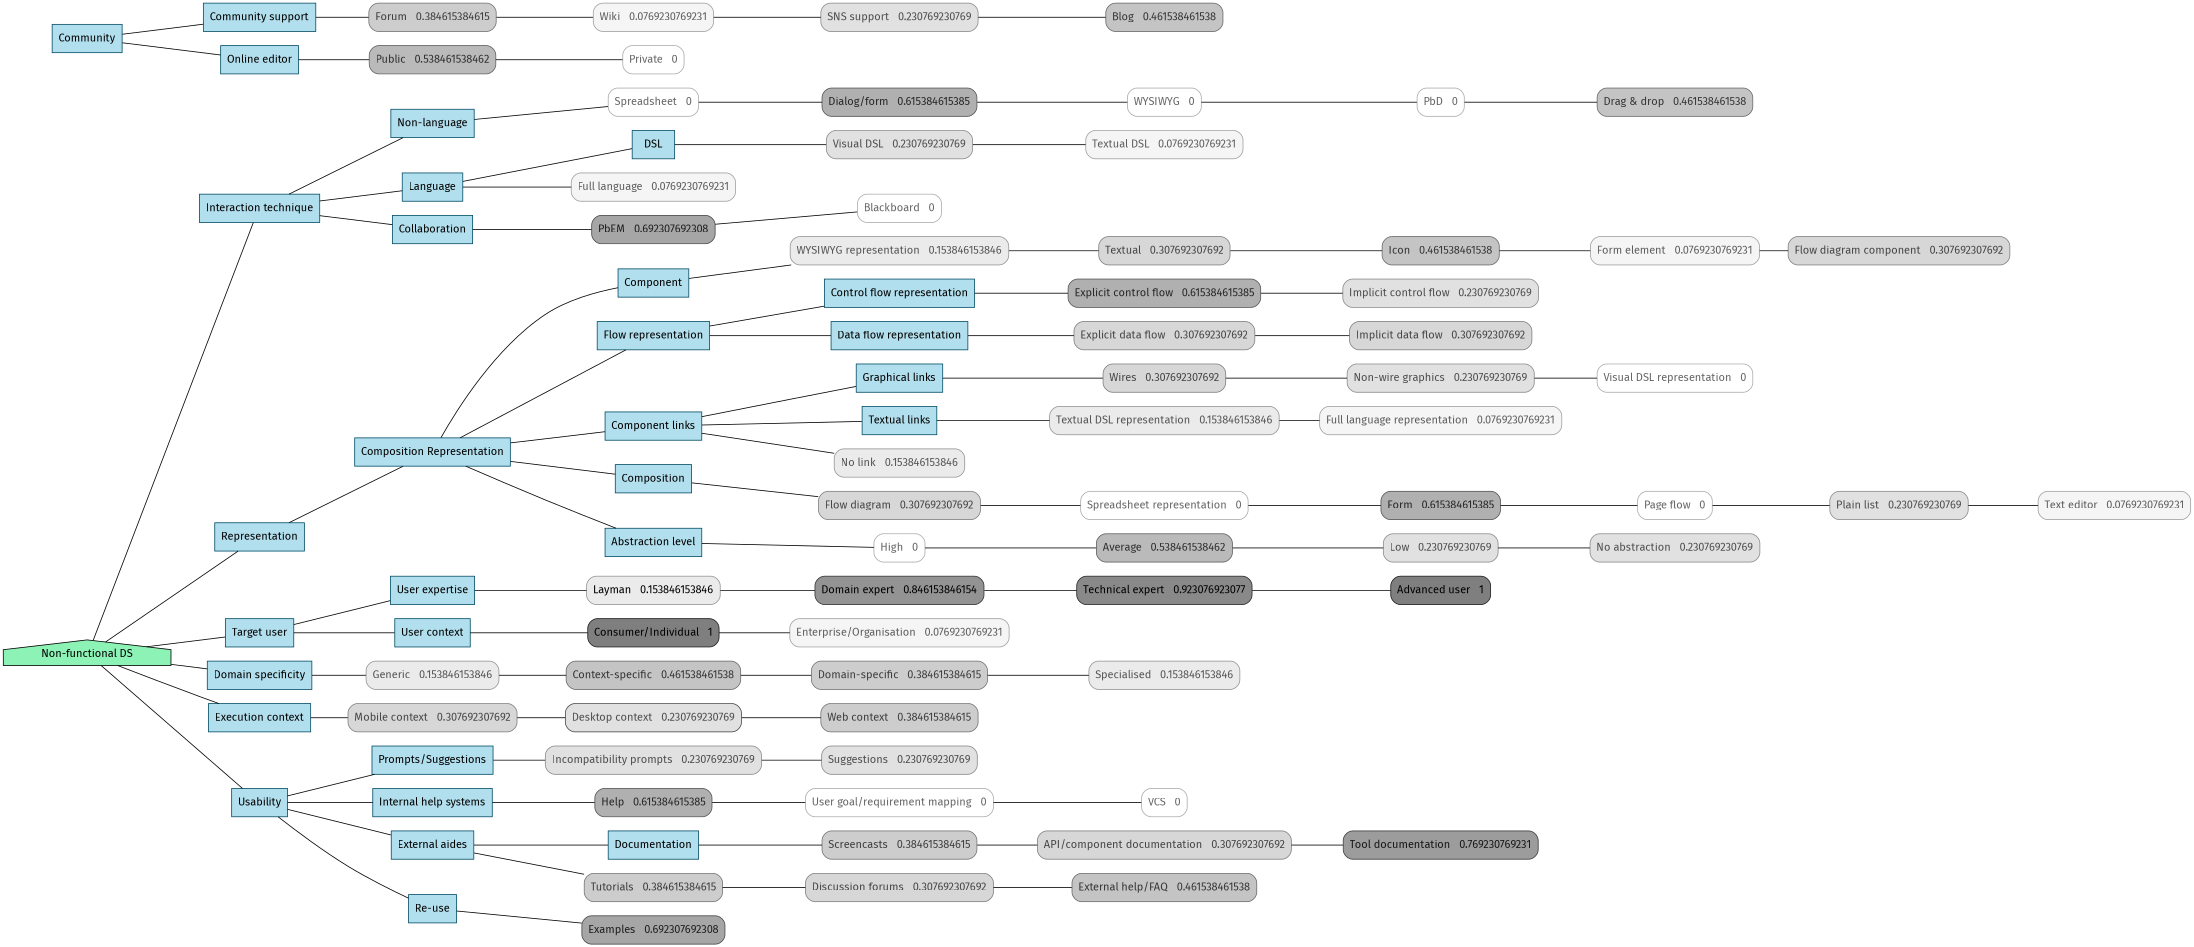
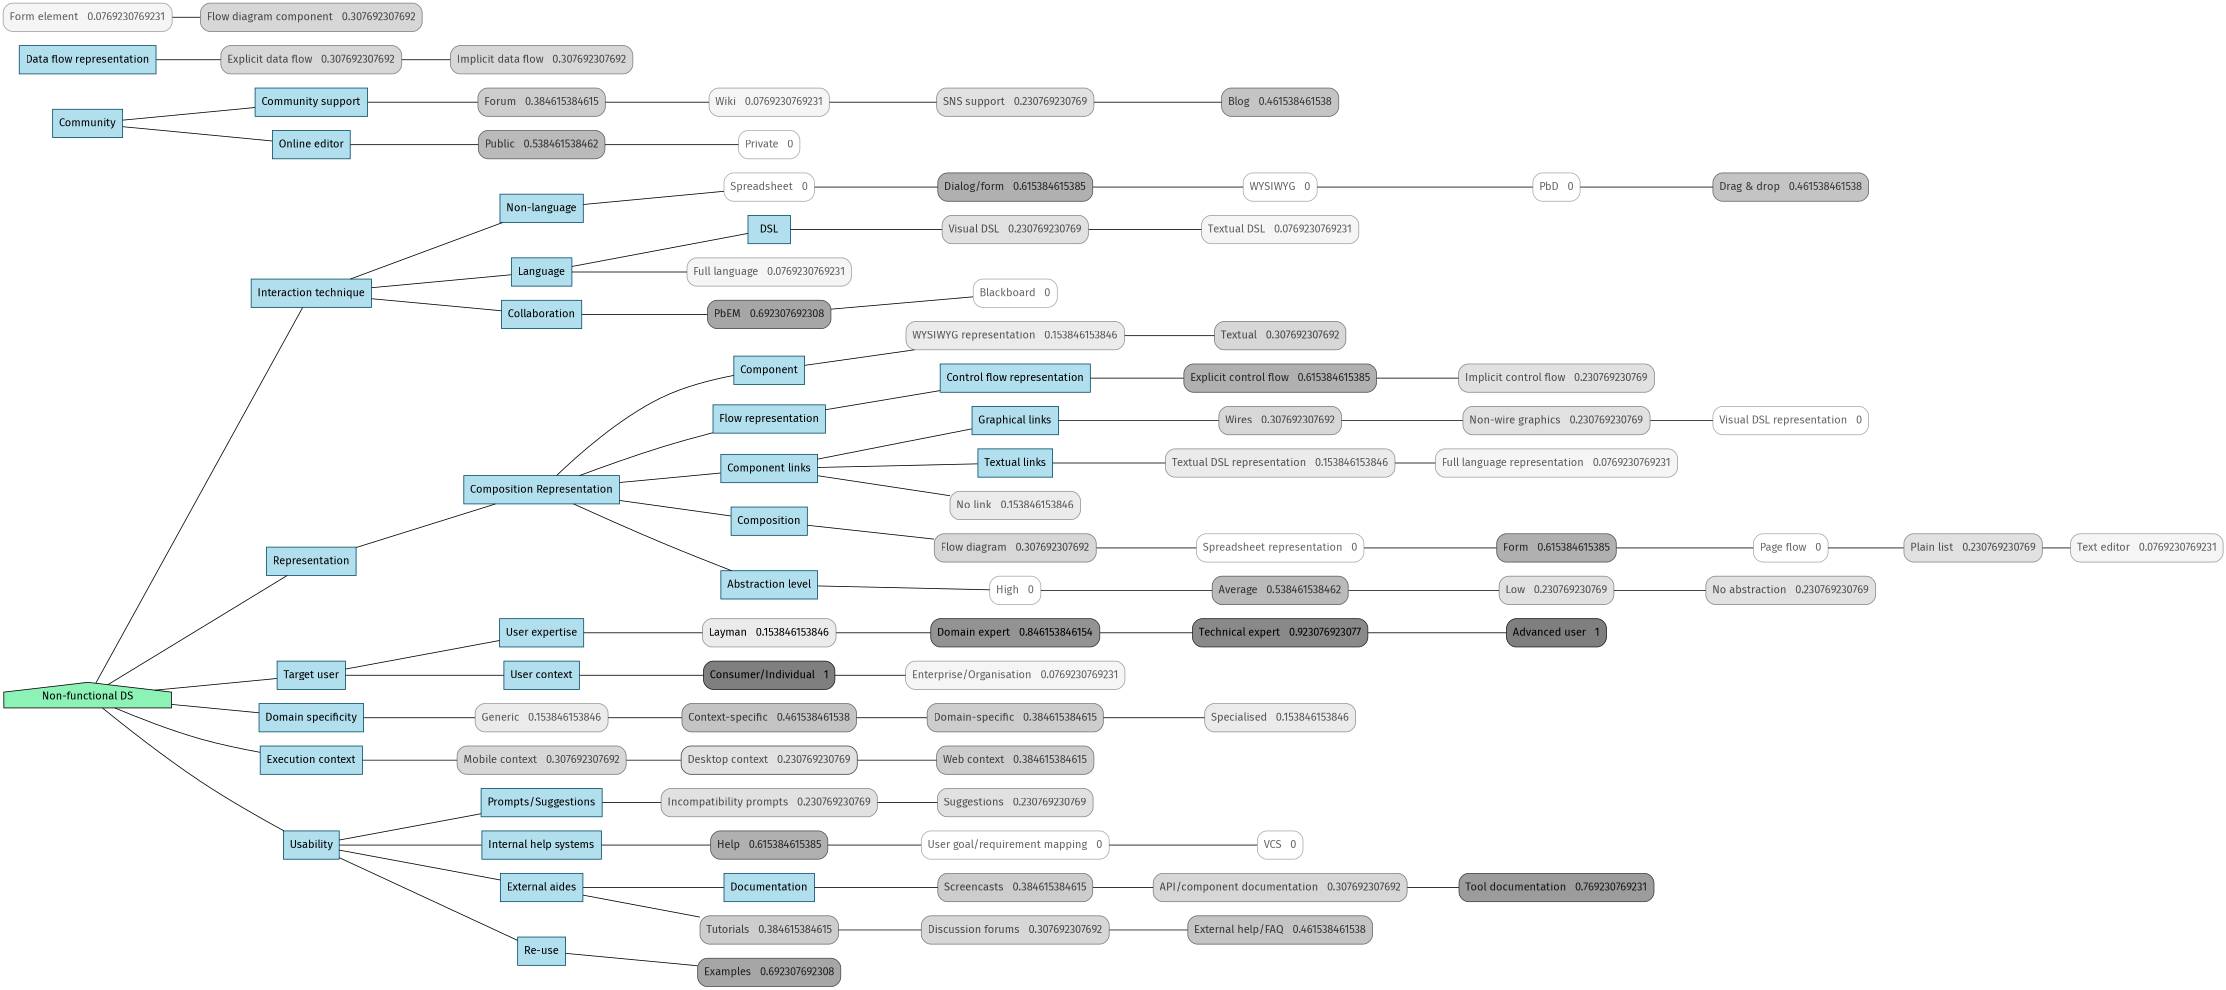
(1441, 251) -> none
(770, 336) -> none
